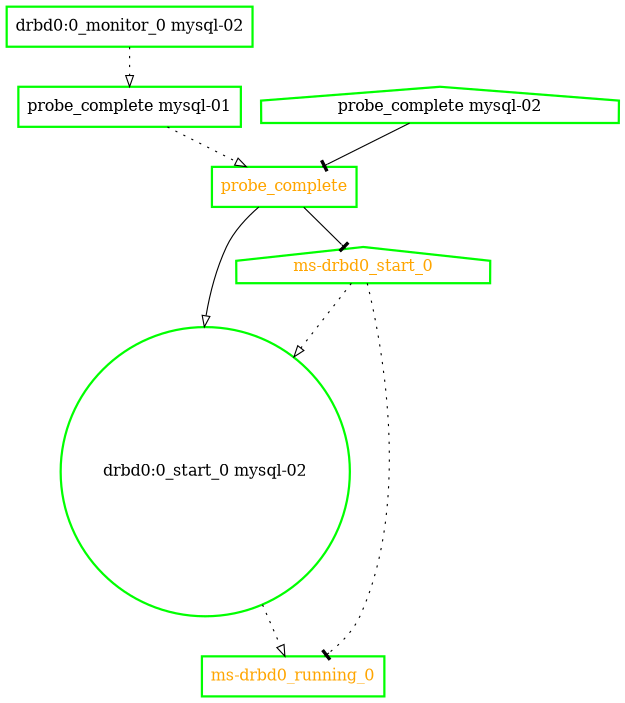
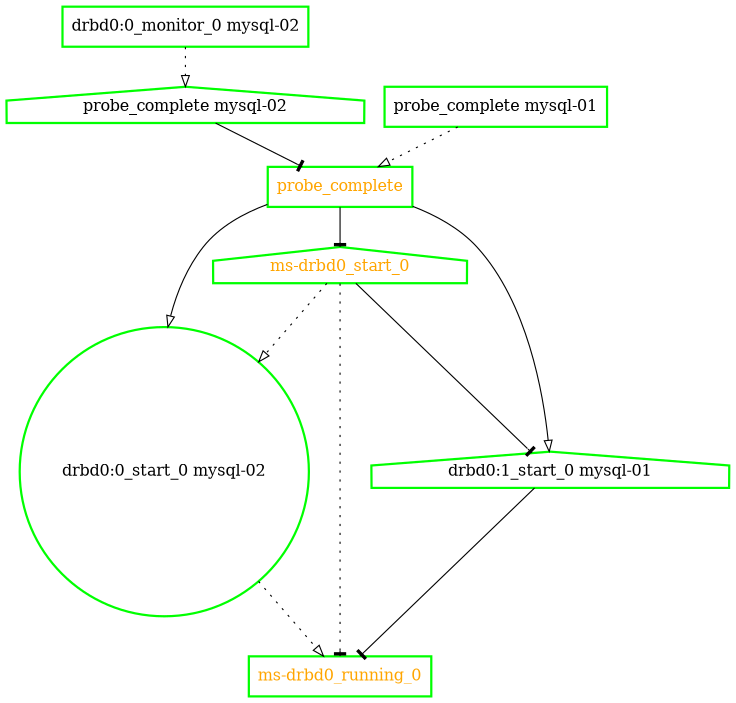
(130, 61) -> (185, 61)
none -> (550, 472)
